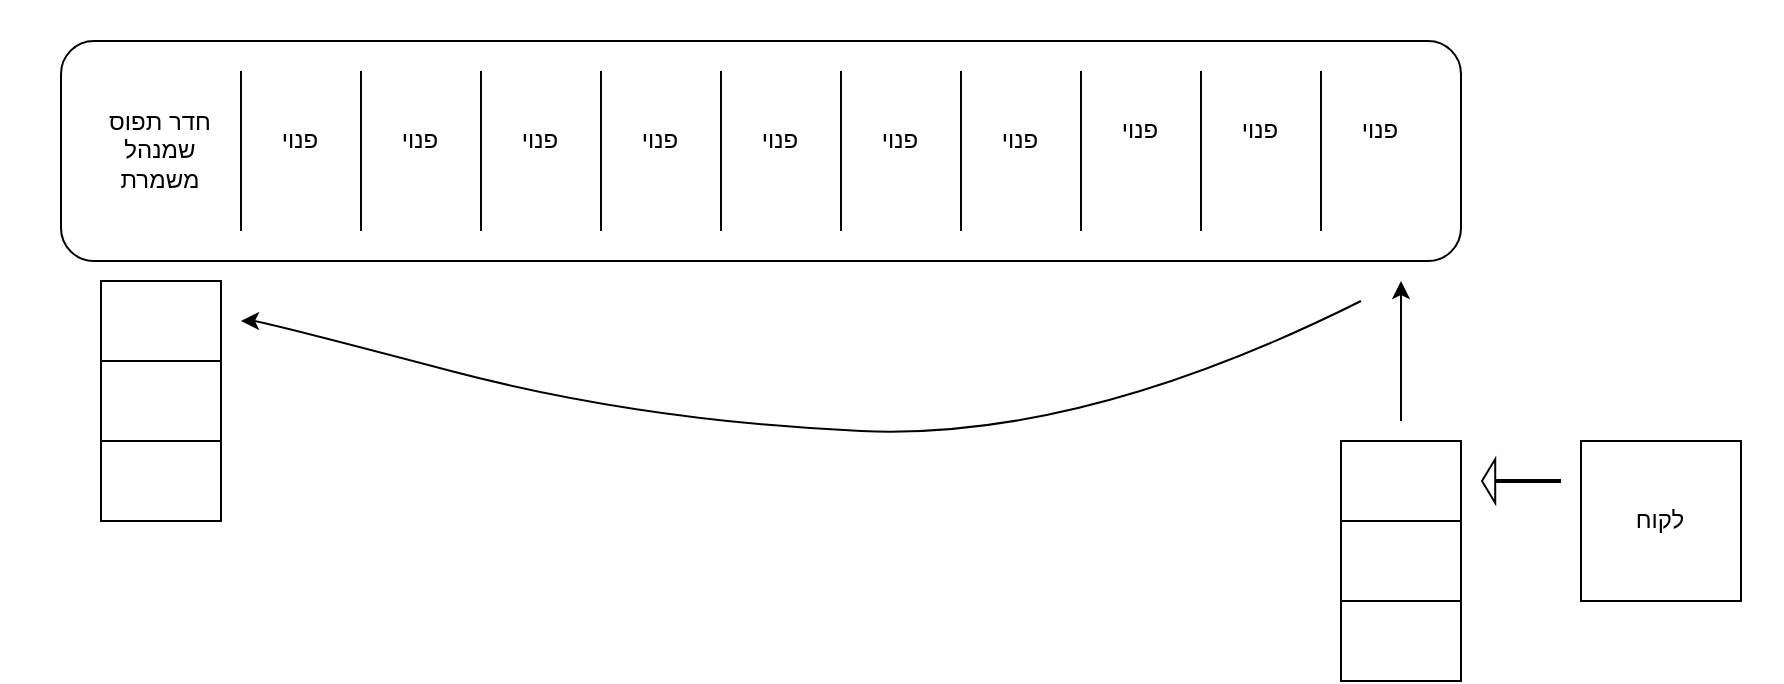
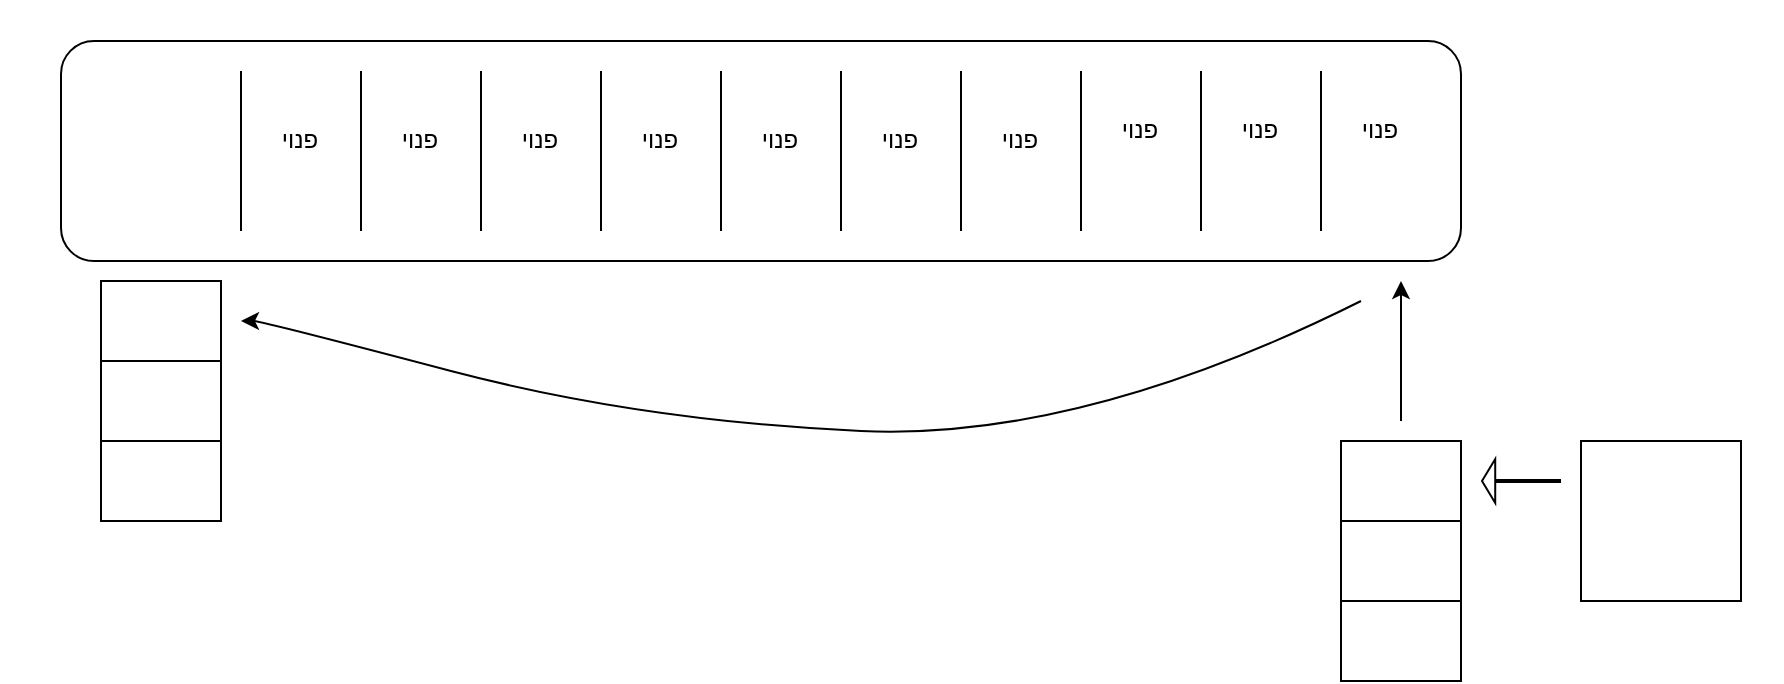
(161, 151) -> none
(1661, 521) -> none
